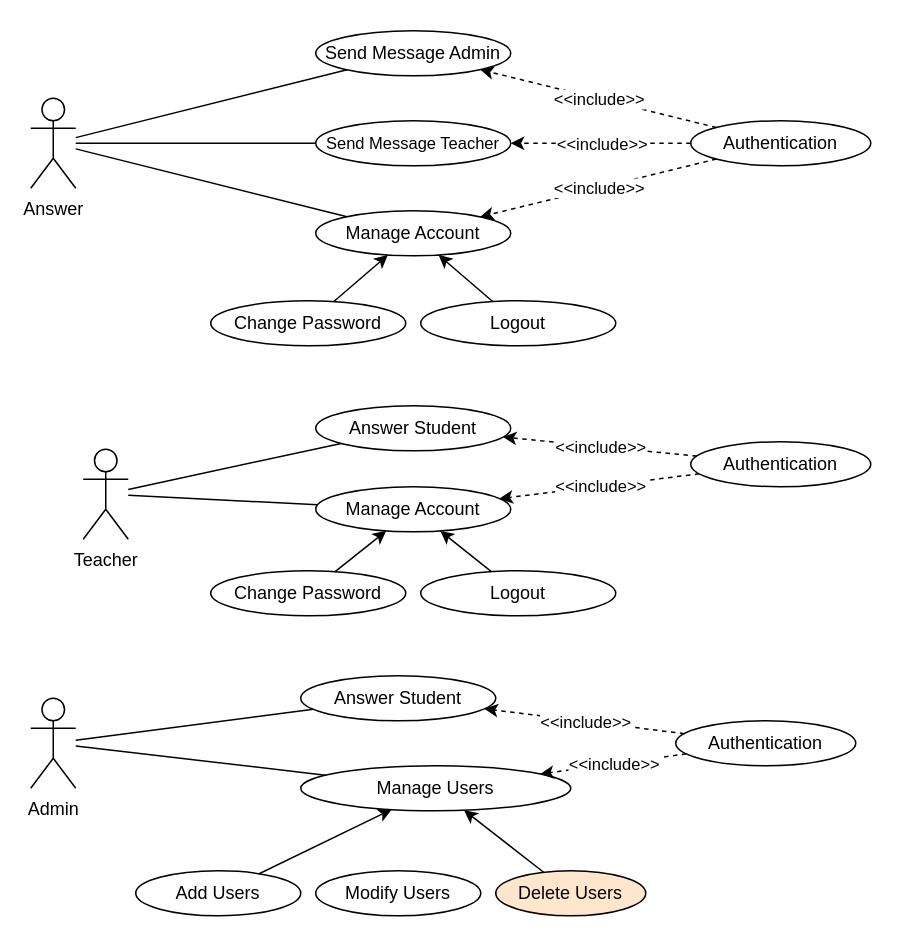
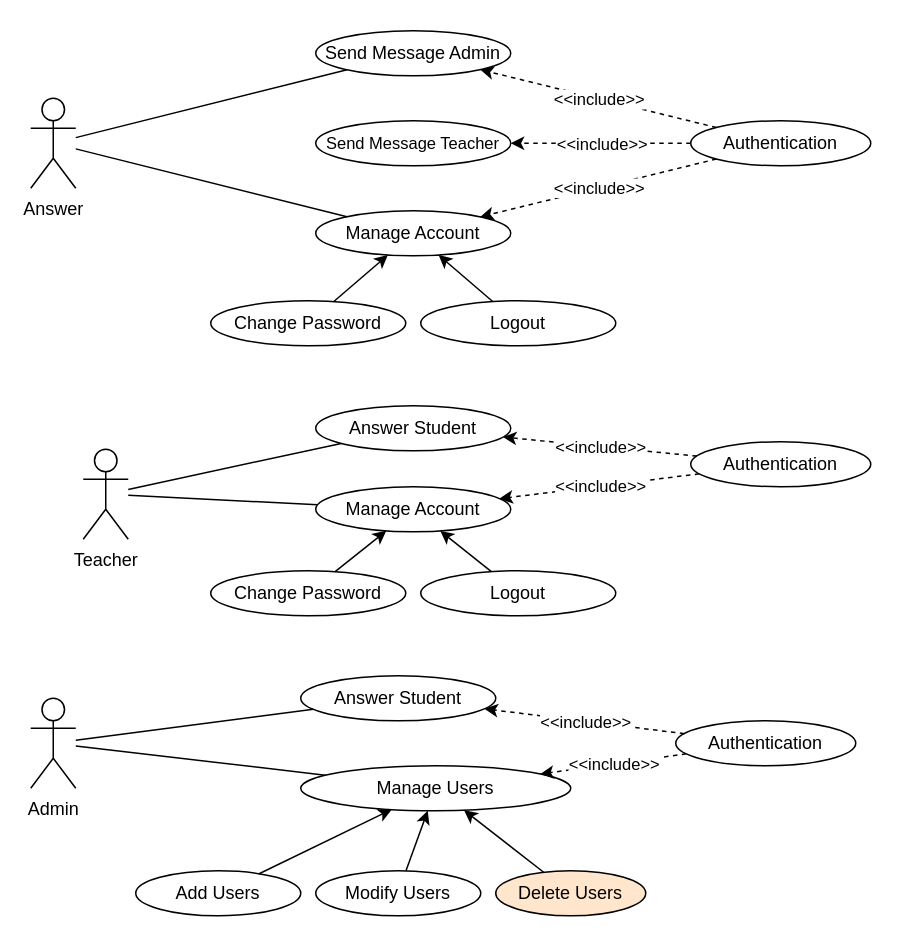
(196, 143) -> none
none -> (415, 845)
